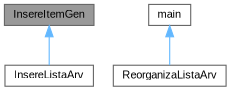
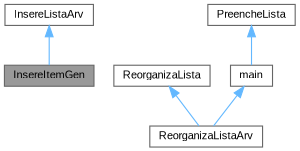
none -> (252, 15)
(49, 51) -> (49, 51)
none -> (162, 76)
